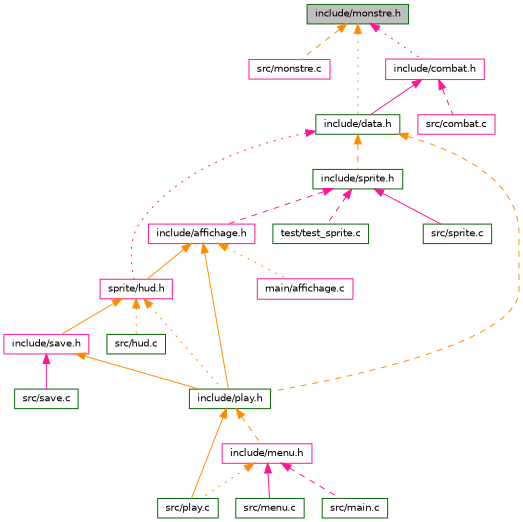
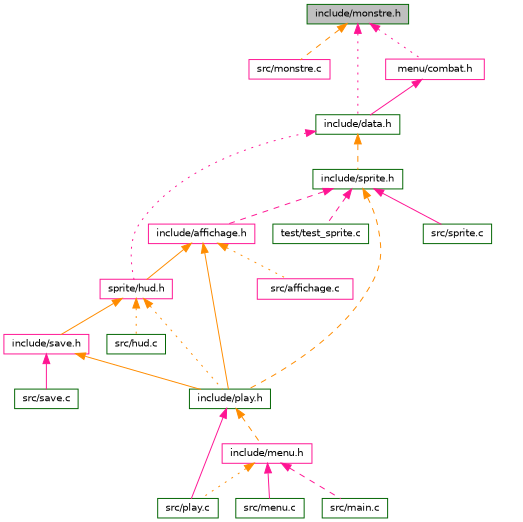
(435, 69) -> (435, 69)
(358, 74) -> (358, 74)
(456, 124) -> none
(305, 289) -> (305, 289)
(503, 316) -> (350, 314)
(207, 458) -> (207, 458)
